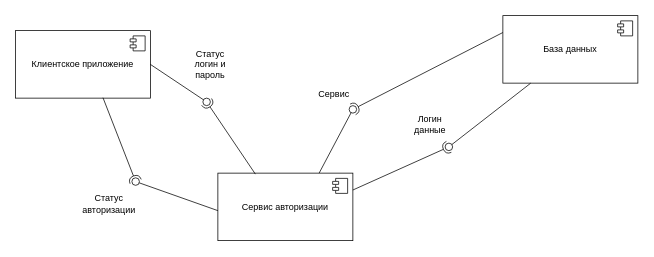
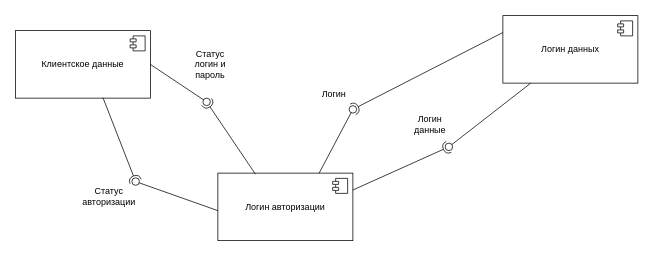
(570, 49) -> (570, 49)
(83, 64) -> (83, 64)
(334, 94) -> (334, 94)
(109, 204) -> (109, 196)
(285, 207) -> (285, 207)
